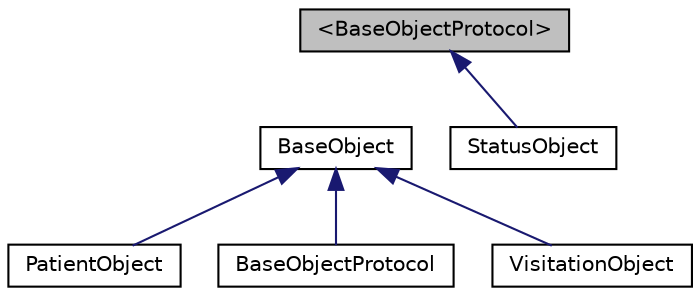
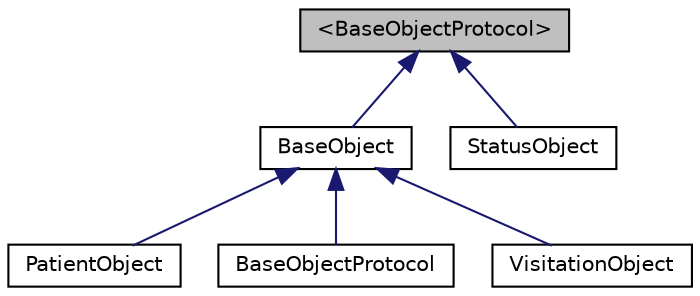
none -> (378, 97)
